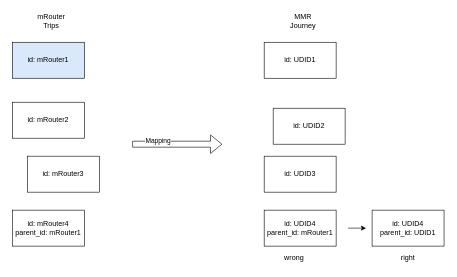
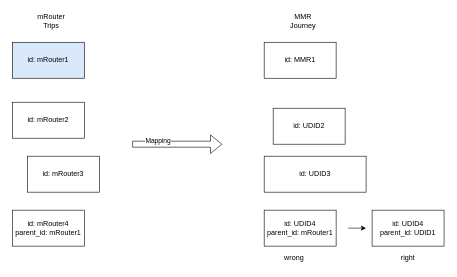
(300, 60) -> (300, 60)
(300, 174) -> (315, 174)
